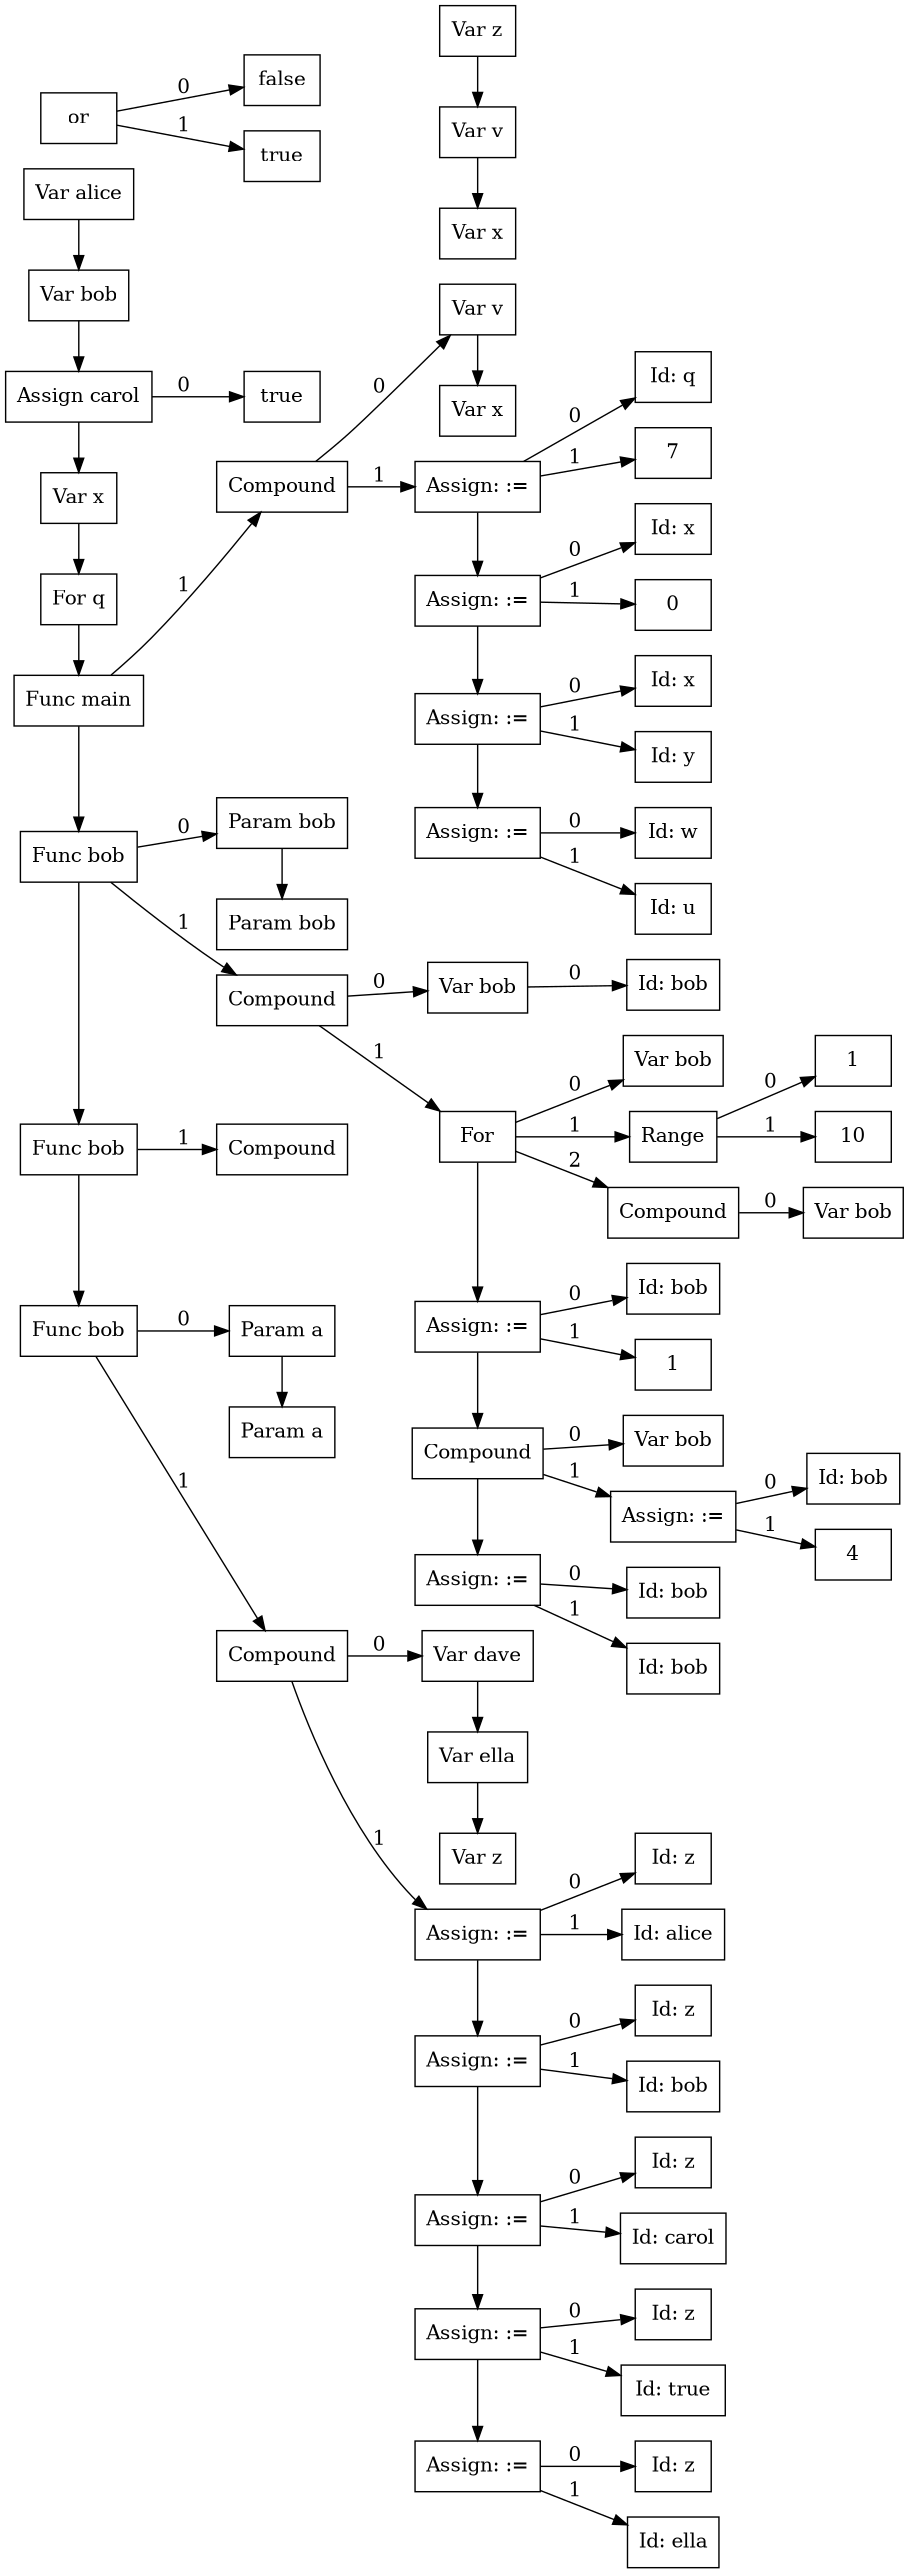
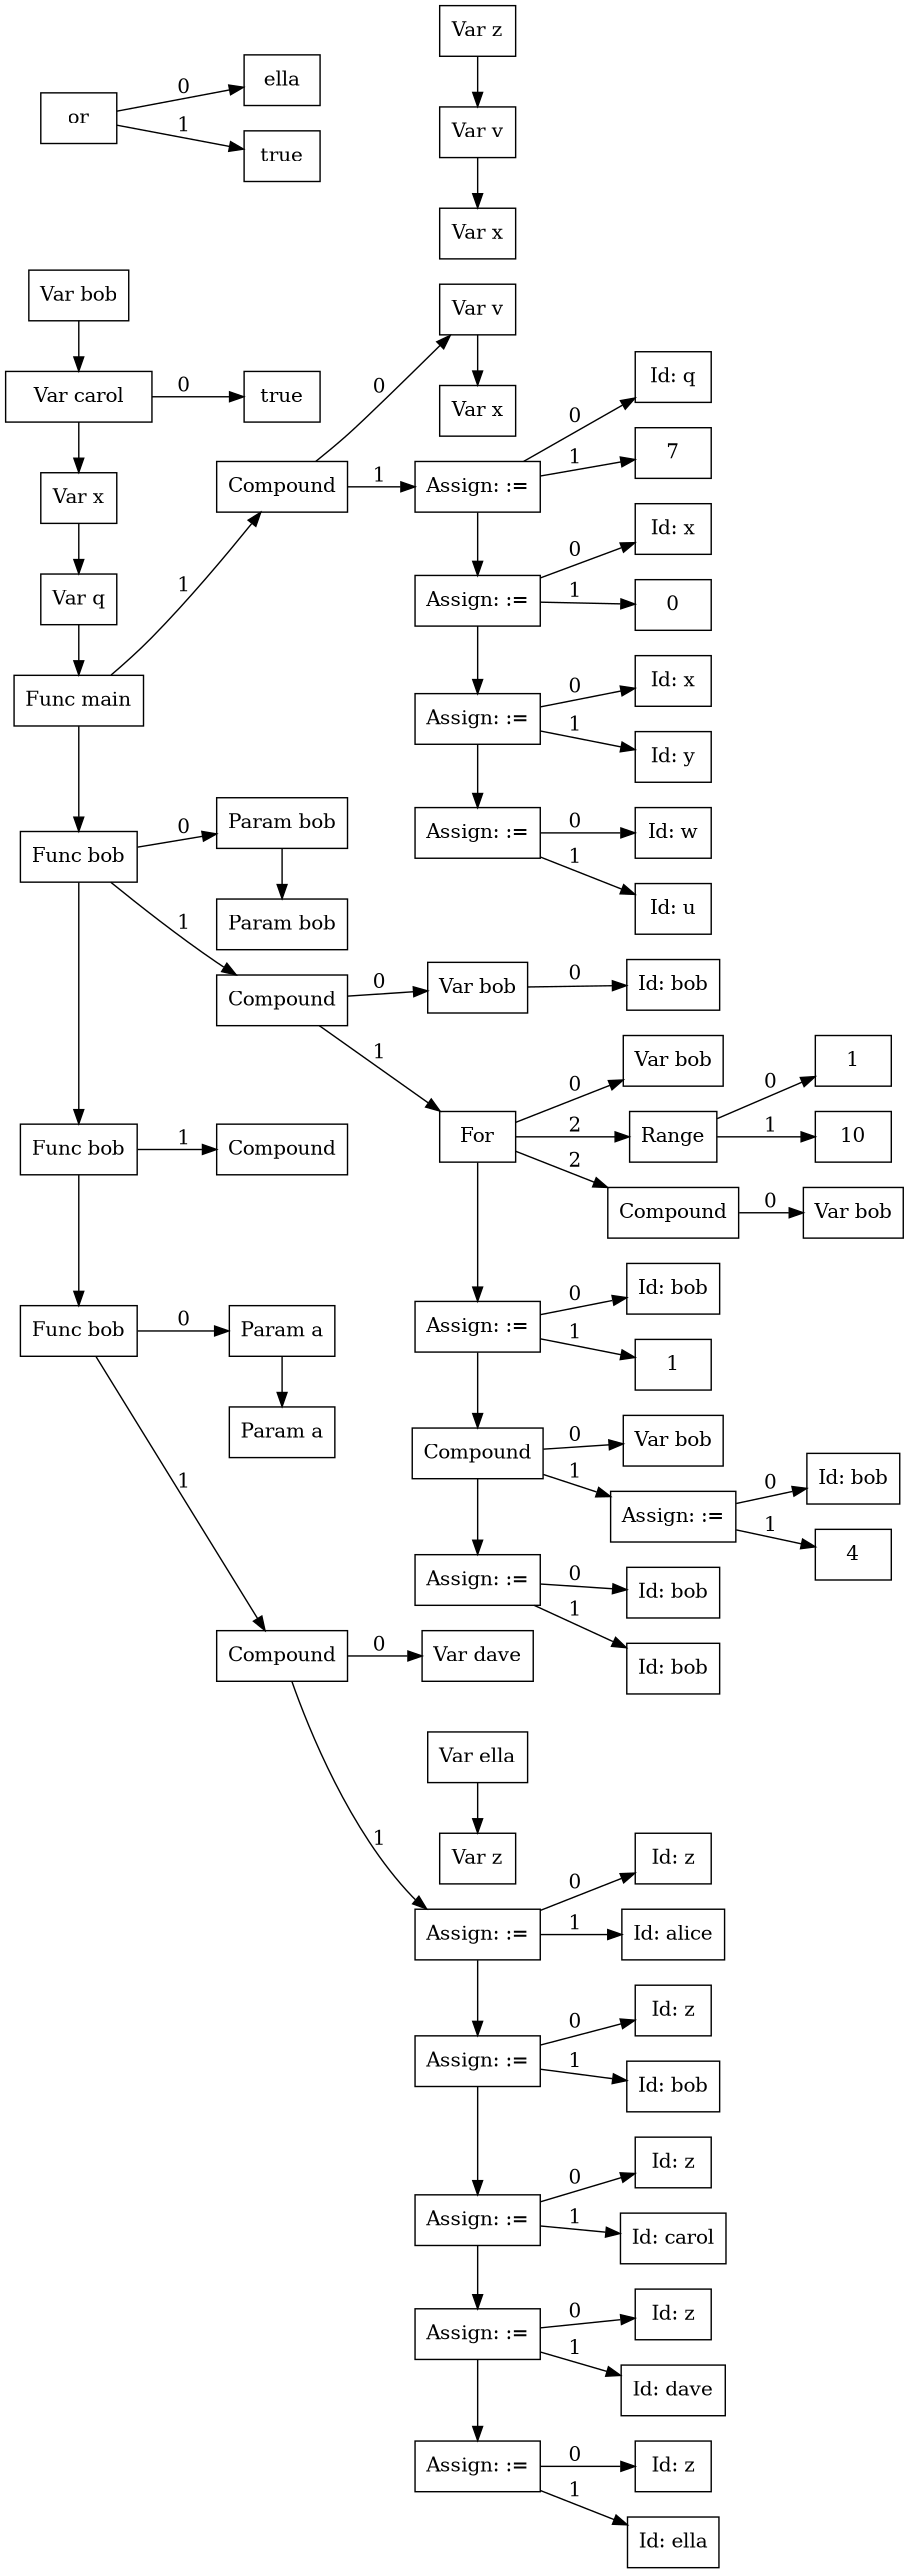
(282, 80) -> (282, 80)
(79, 194) -> none
(79, 397) -> (79, 397)
(79, 599) -> (79, 599)
(575, 1126) -> (575, 1126)
(478, 1699) -> none
(673, 2390) -> (673, 2390)
